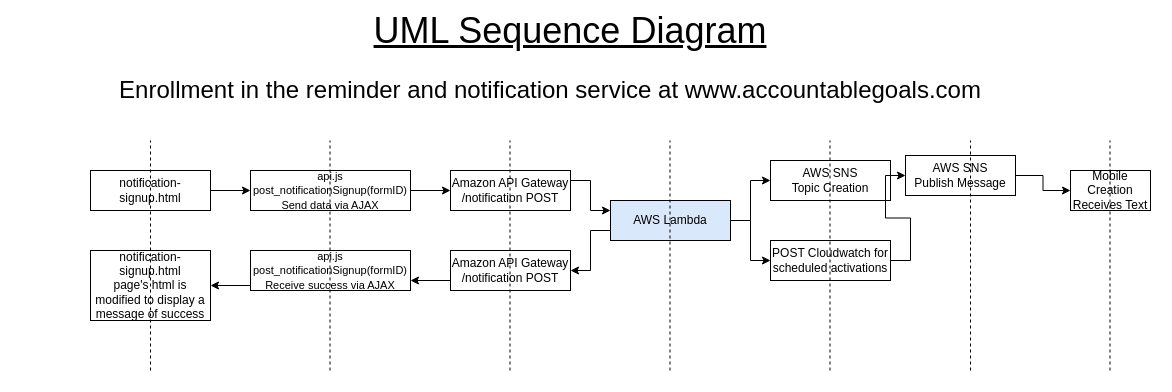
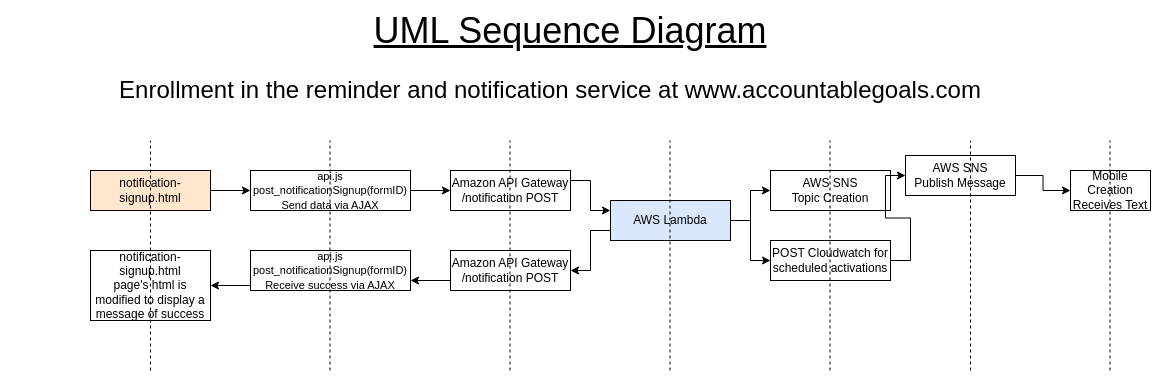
(831, 181) -> (831, 191)
(151, 191) -> (151, 191)
